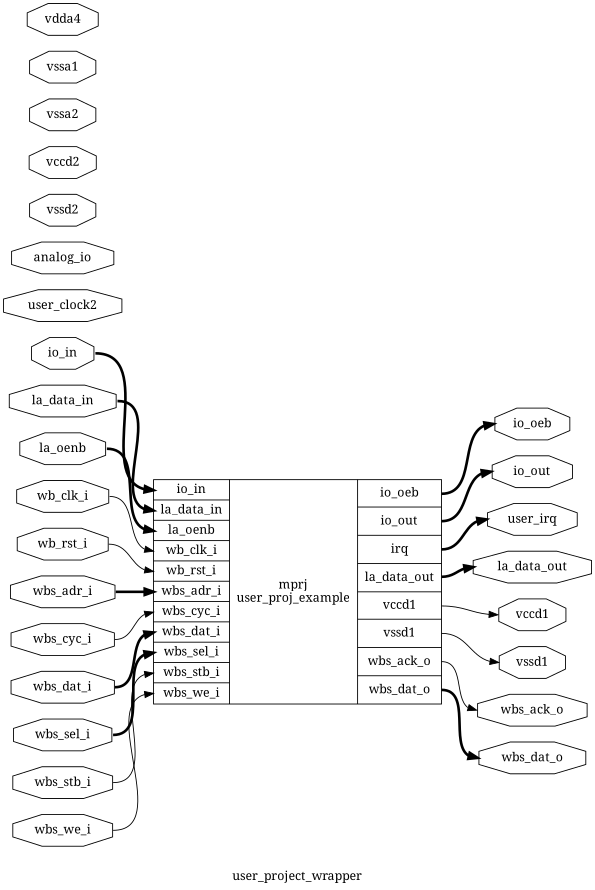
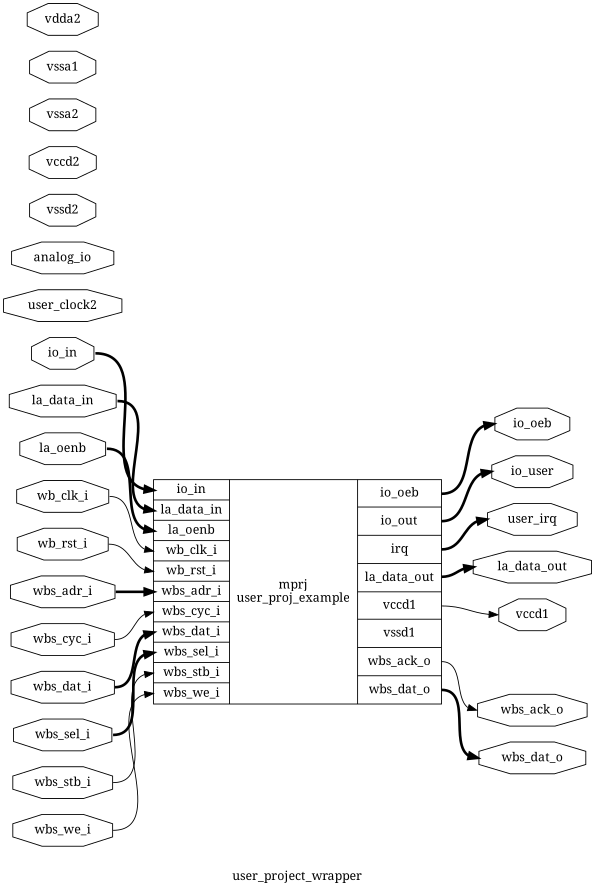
(63, 19) -> (63, 19)
(532, 472) -> (532, 472)
(532, 662) -> none
